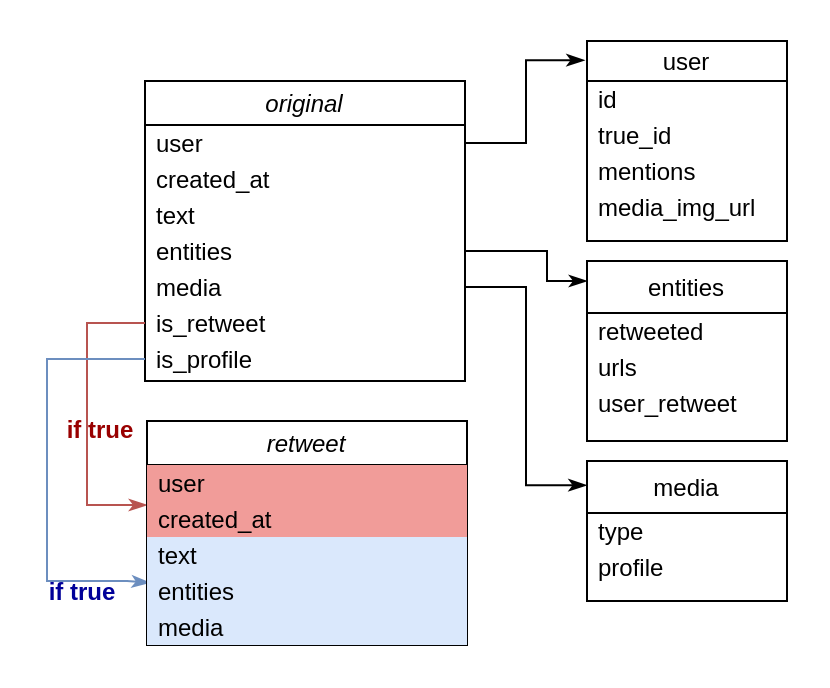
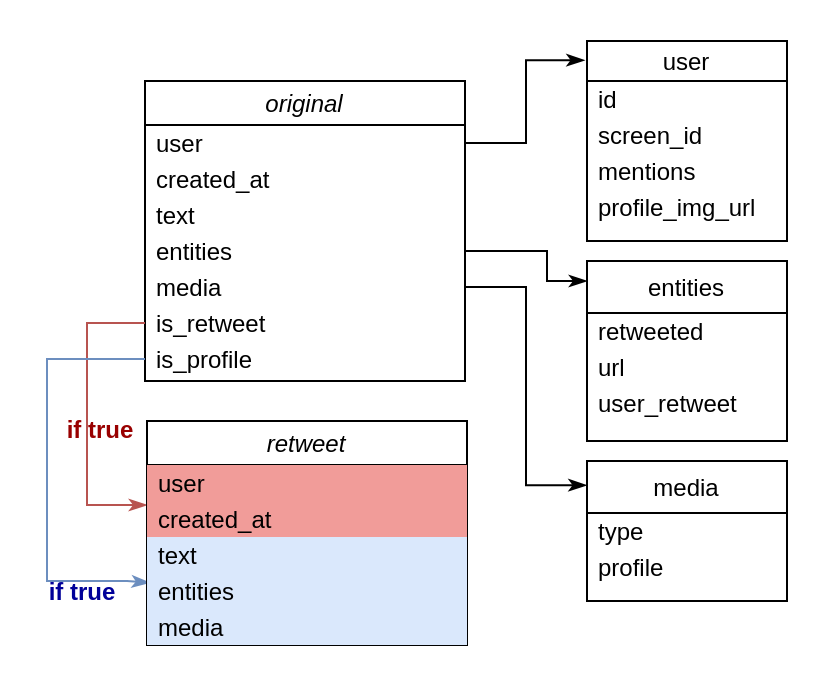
(642, 136) -> (655, 136)
(676, 208) -> (686, 208)
(622, 368) -> (615, 368)
